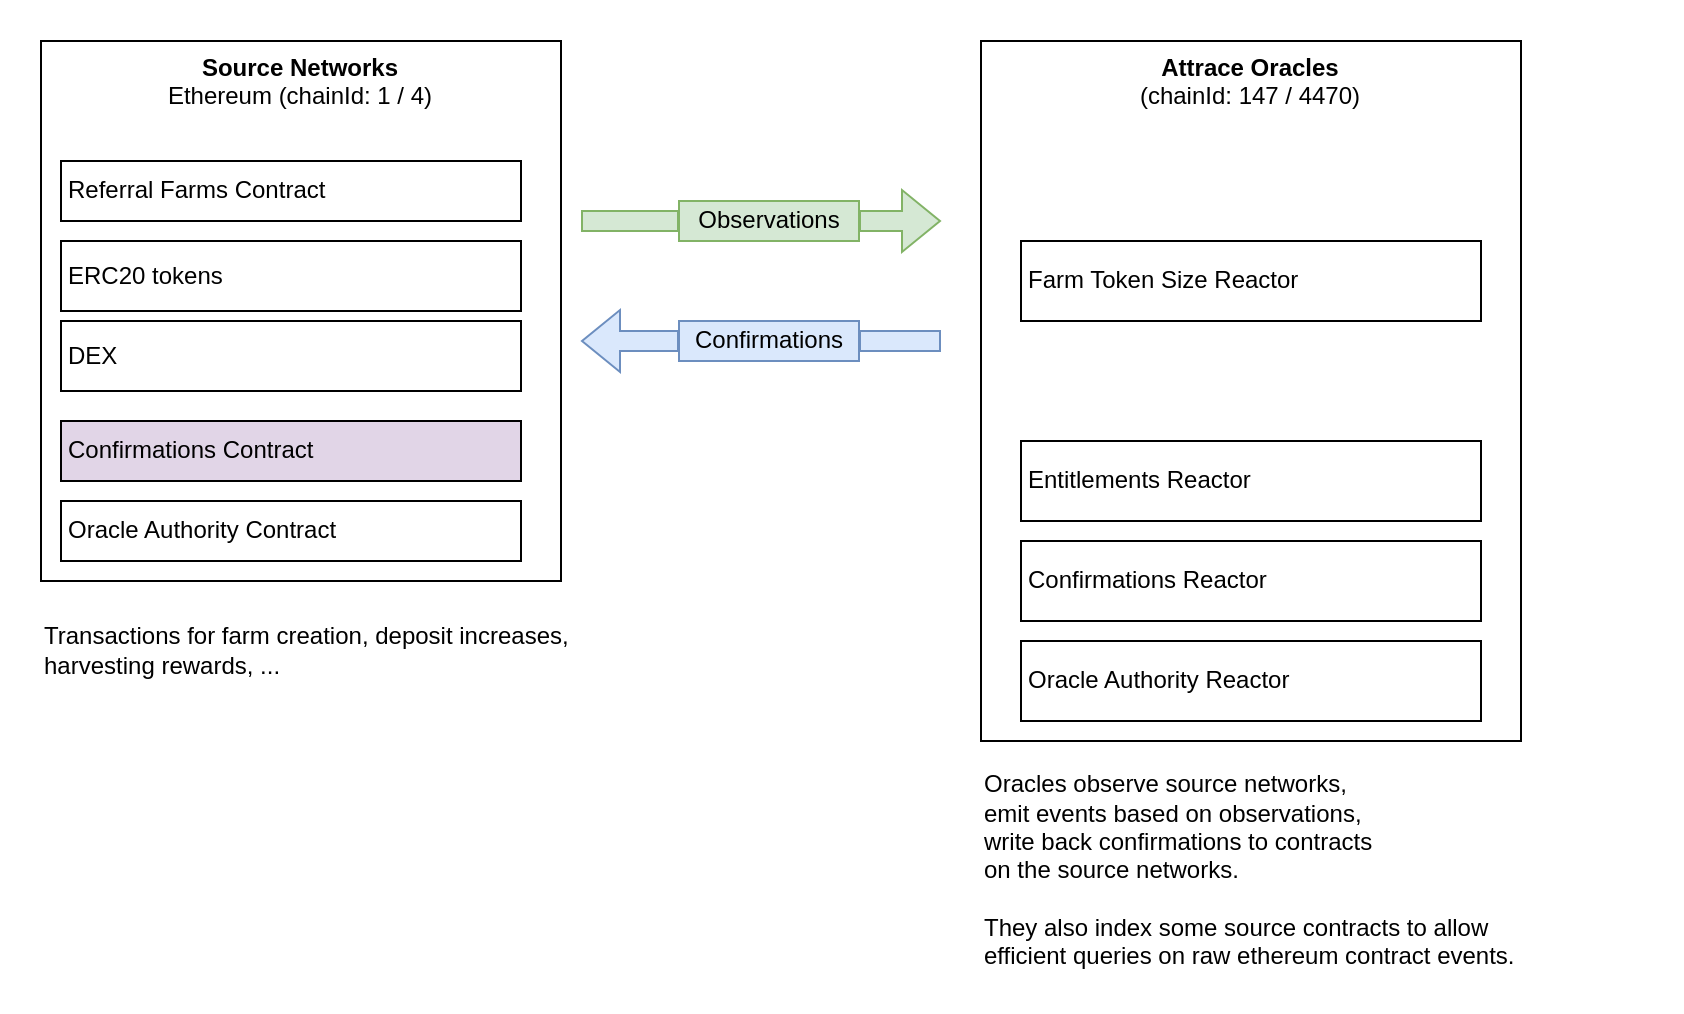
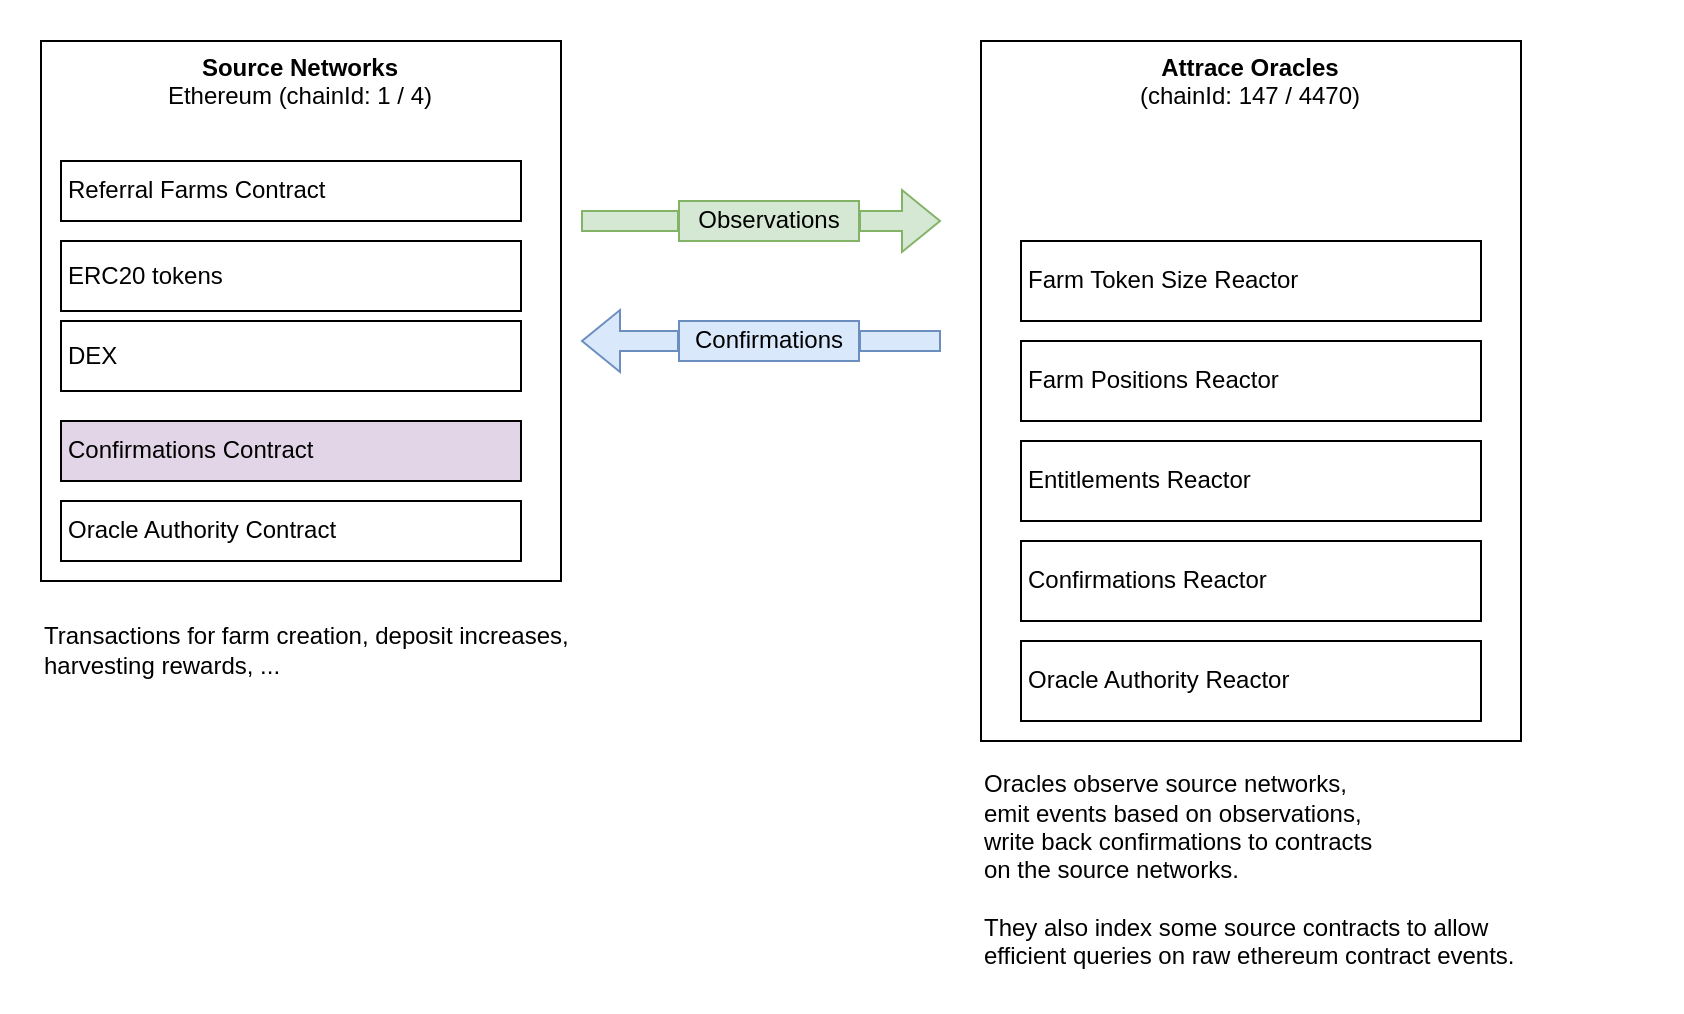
none -> (1251, 381)
